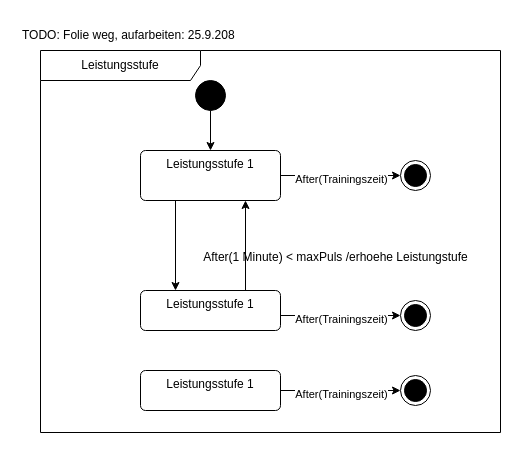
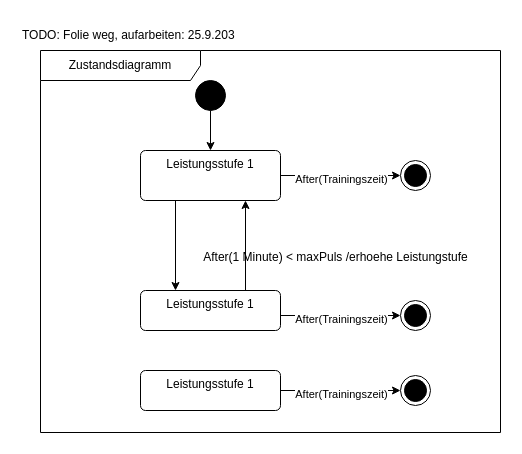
(131, 36) -> (131, 36)
(121, 66) -> (121, 66)
